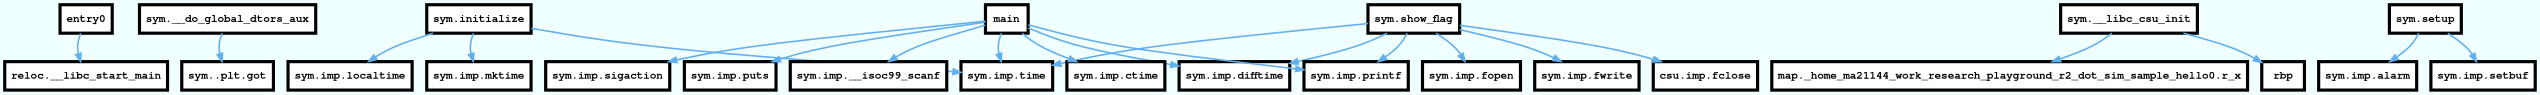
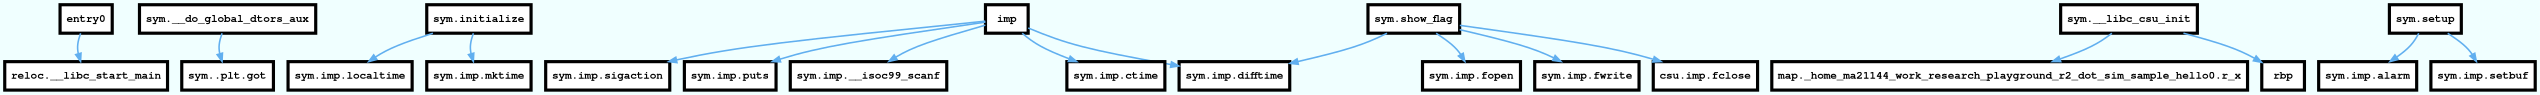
(1007, 19) -> (1007, 19)
(1007, 76) -> none
(1356, 76) -> none
